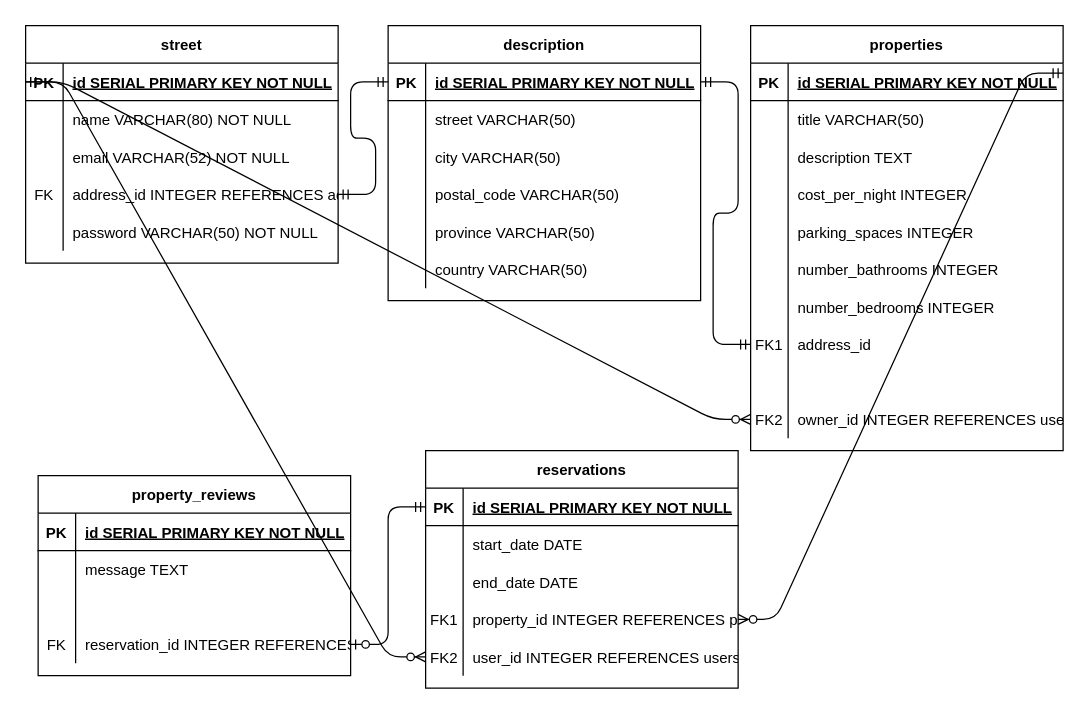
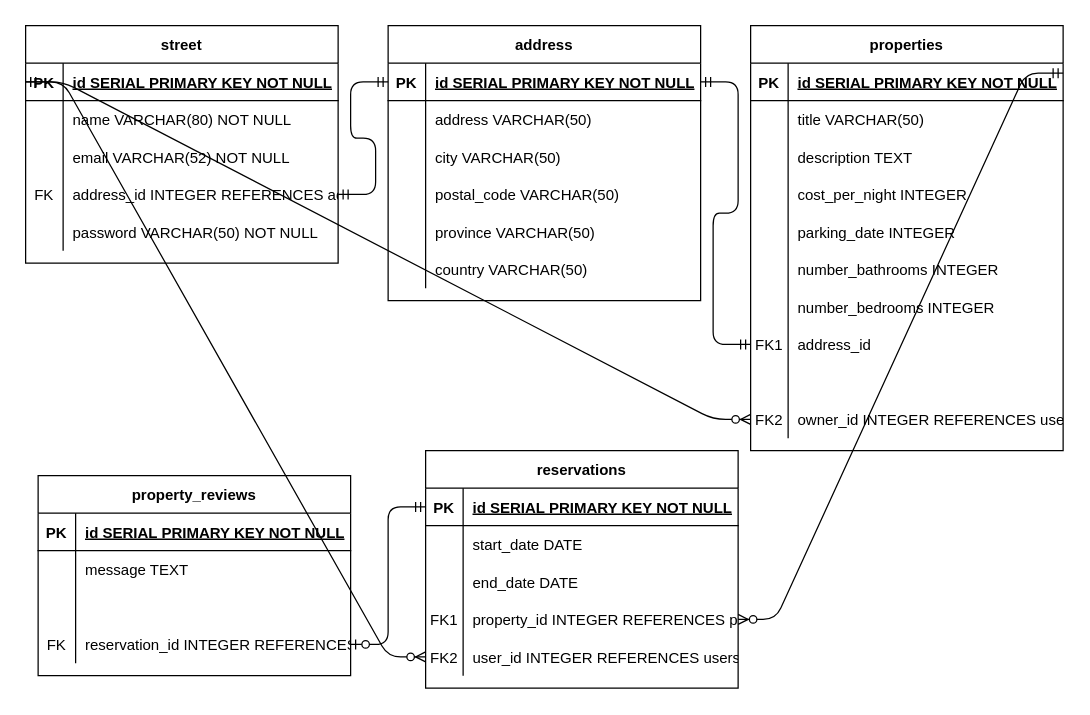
(544, 45) -> (544, 45)
(509, 120) -> (513, 120)
(886, 233) -> (878, 233)
